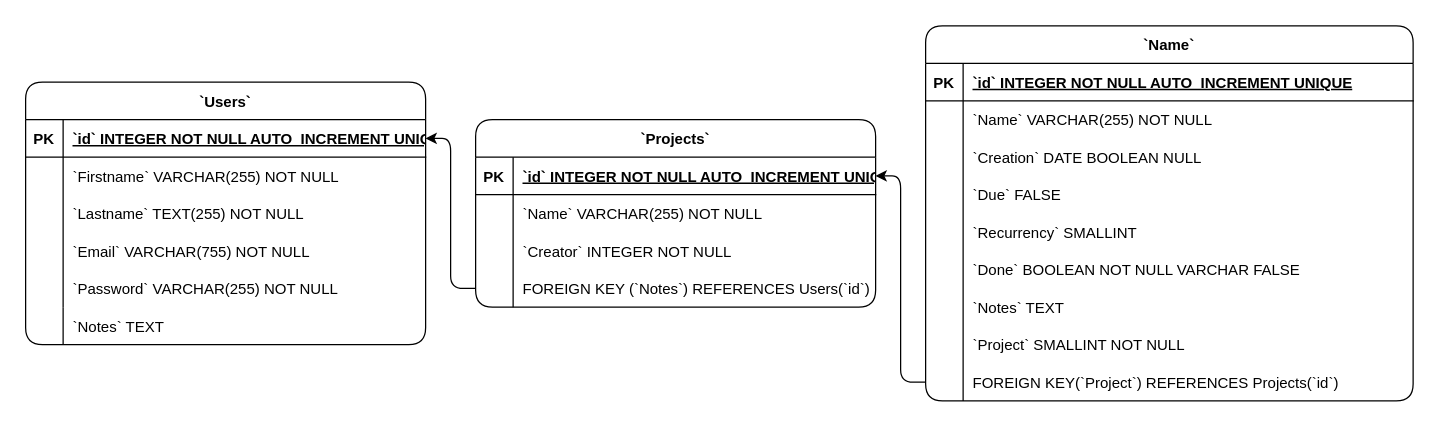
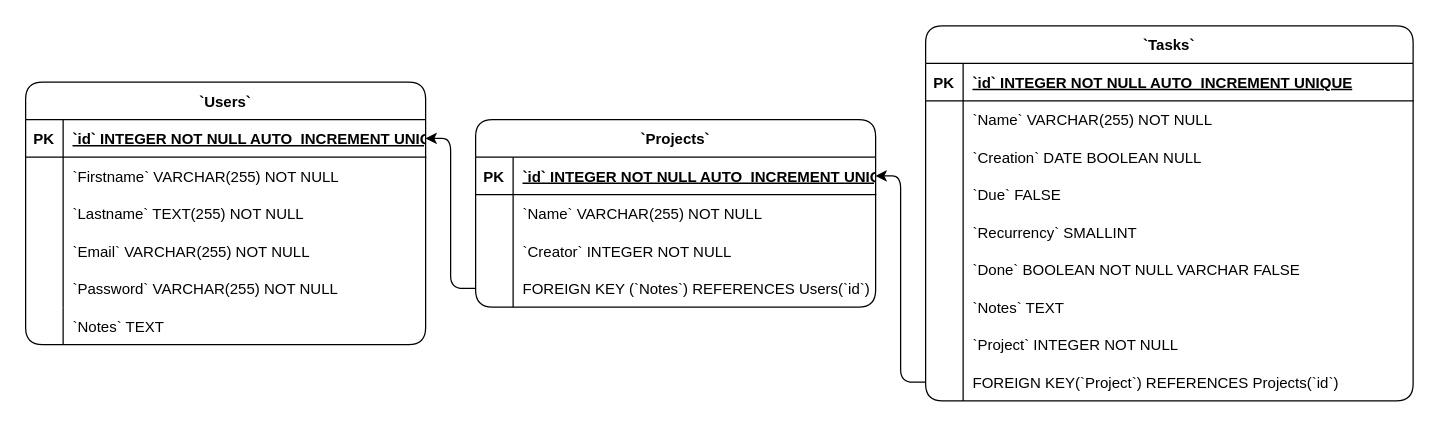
(1169, 45) -> (1169, 45)
(185, 251) -> (185, 251)
(1080, 345) -> (1076, 345)
